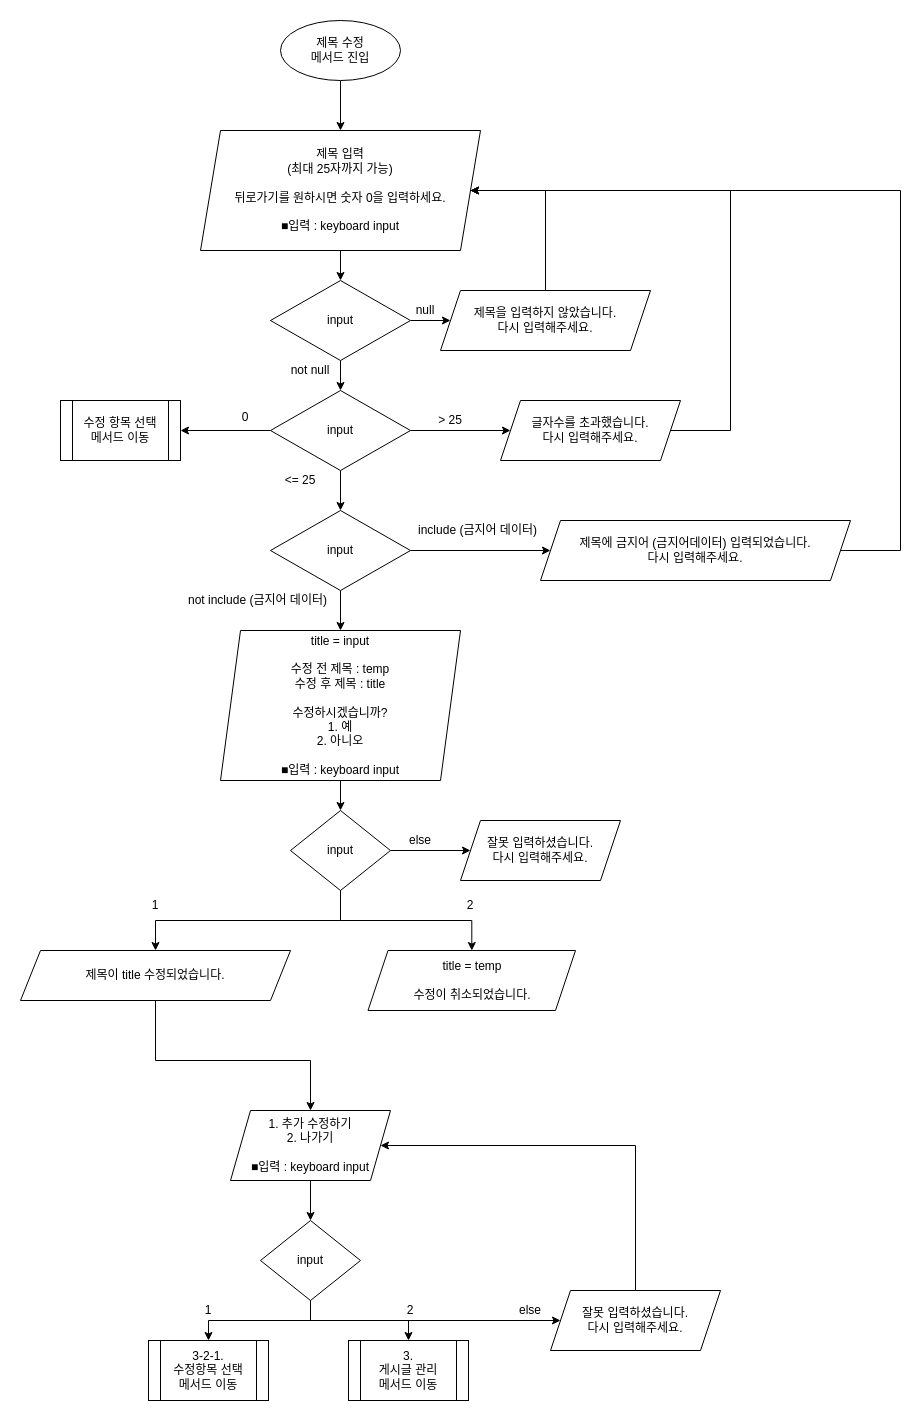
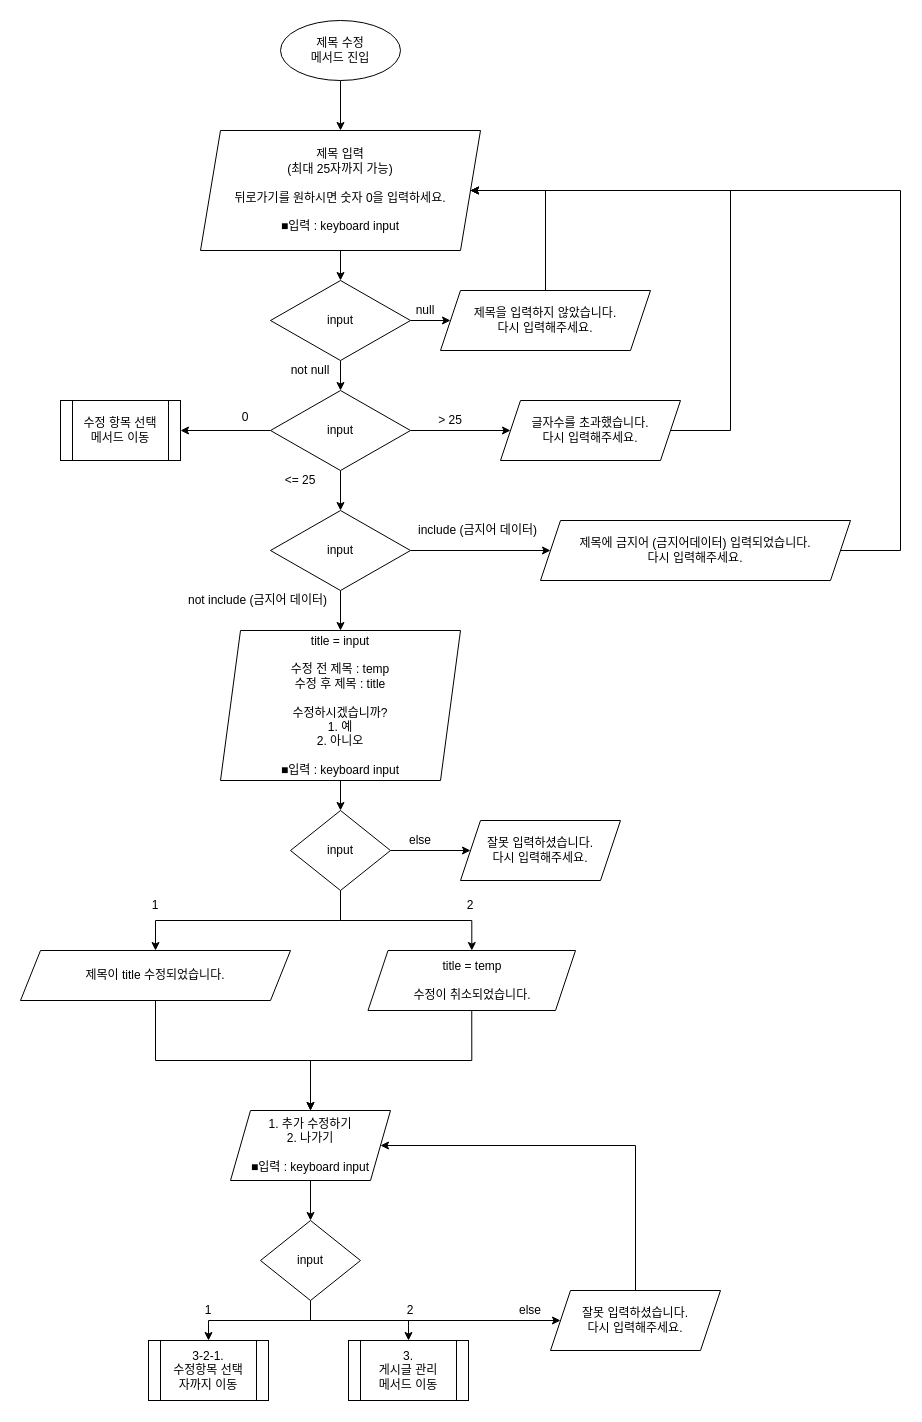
none -> (417, 1061)
(209, 1371) -> (209, 1371)
